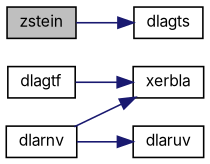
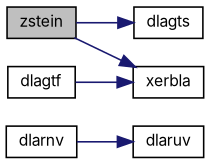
(98, 115) -> (98, 49)
